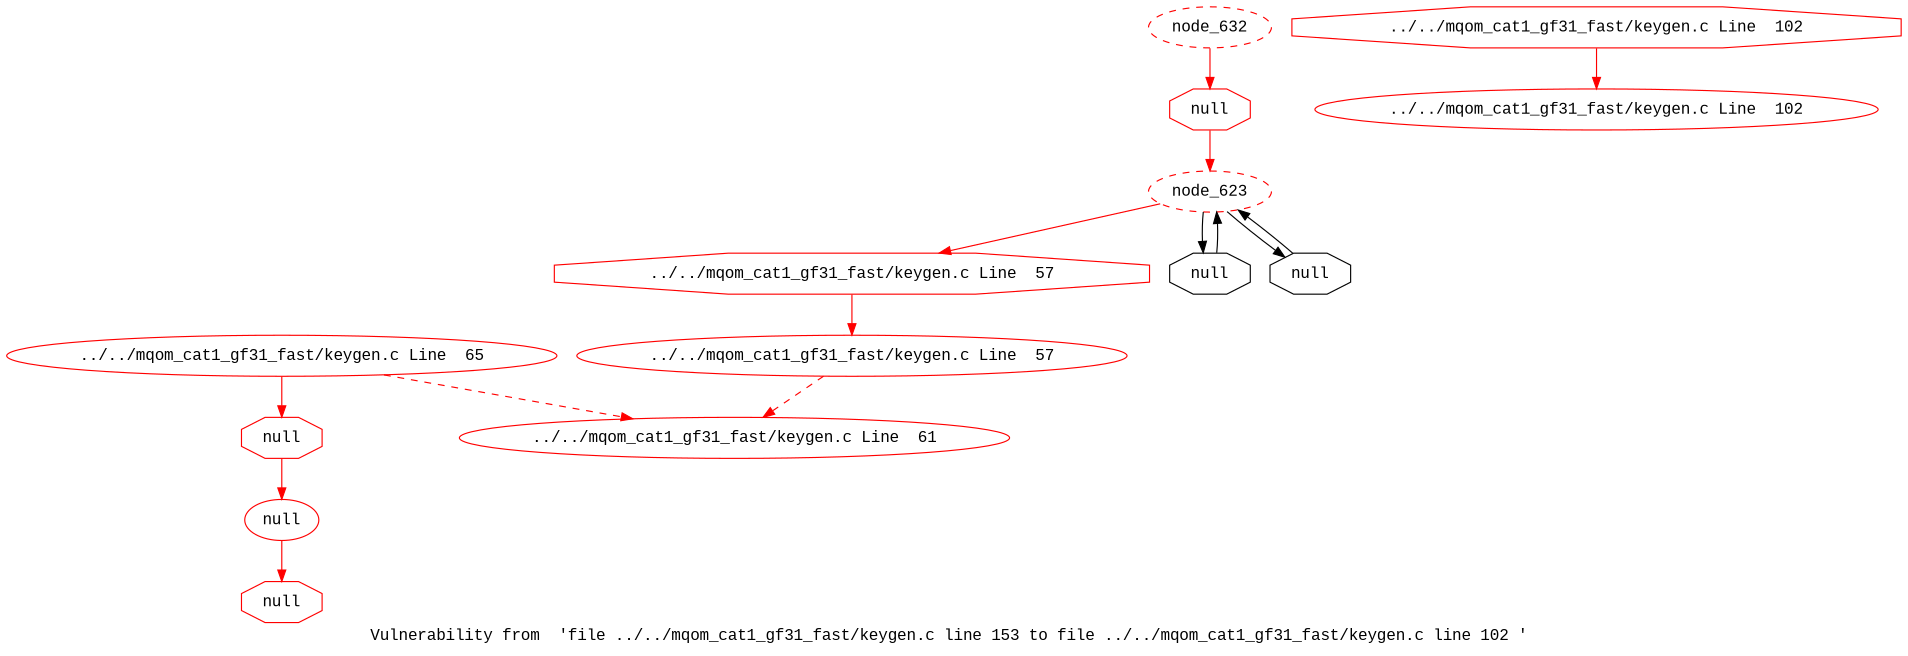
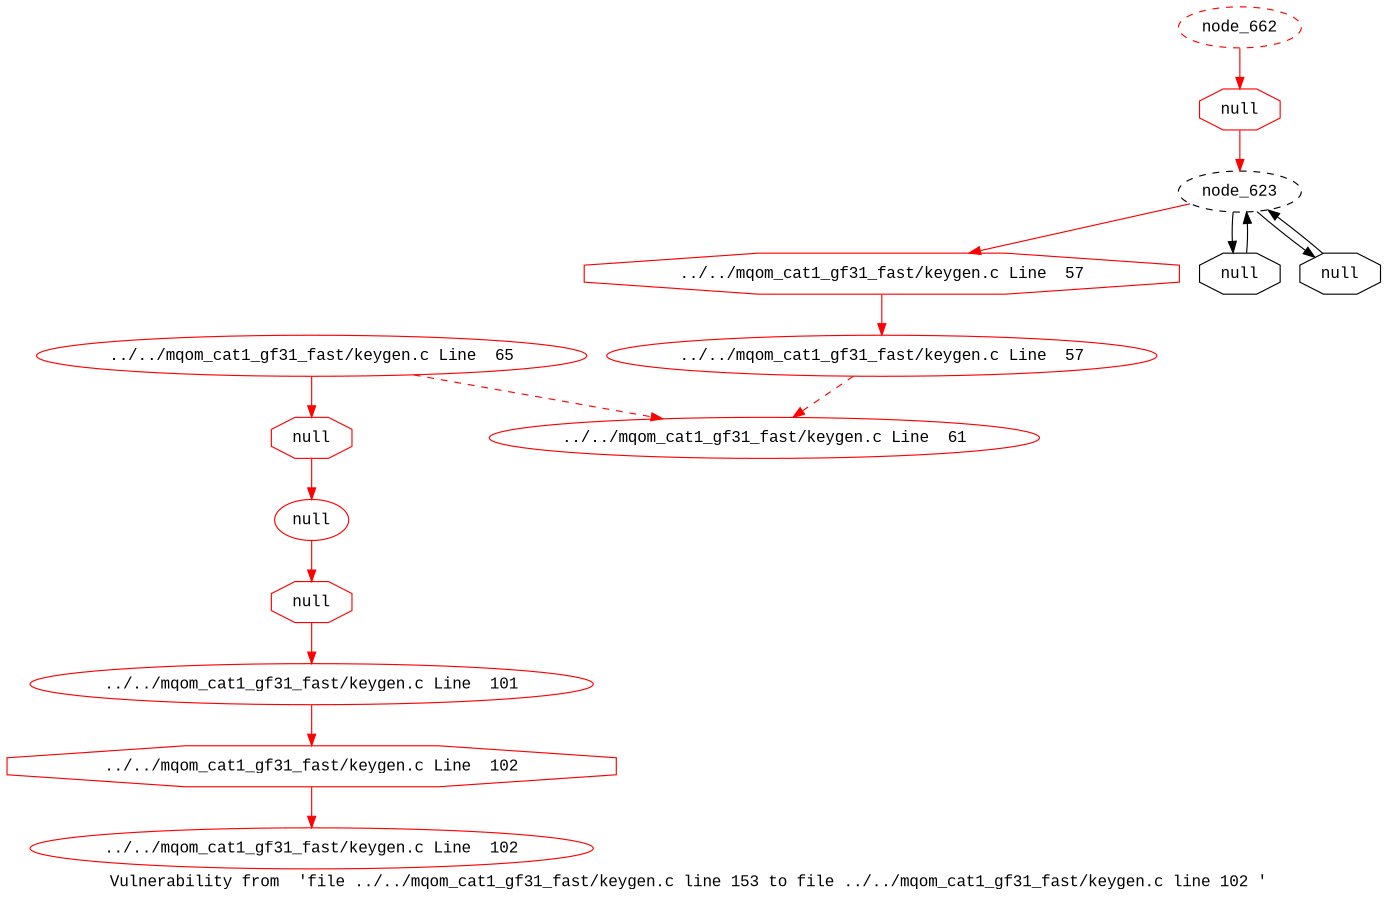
(1210, 27) -> (1240, 27)
(1210, 192) -> (1240, 192)
none -> (312, 684)
